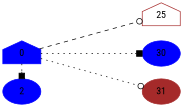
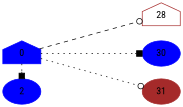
(161, 15) -> (161, 15)
